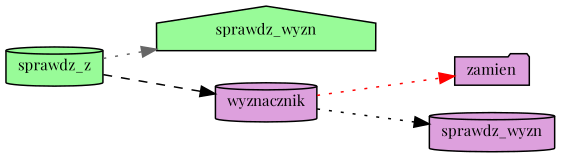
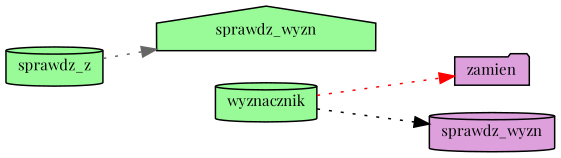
(152, 83) -> none
(266, 102) -> (266, 102)
